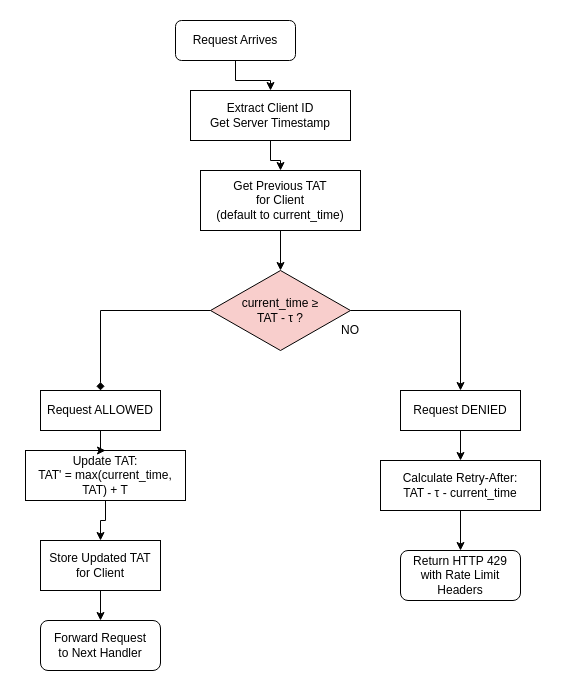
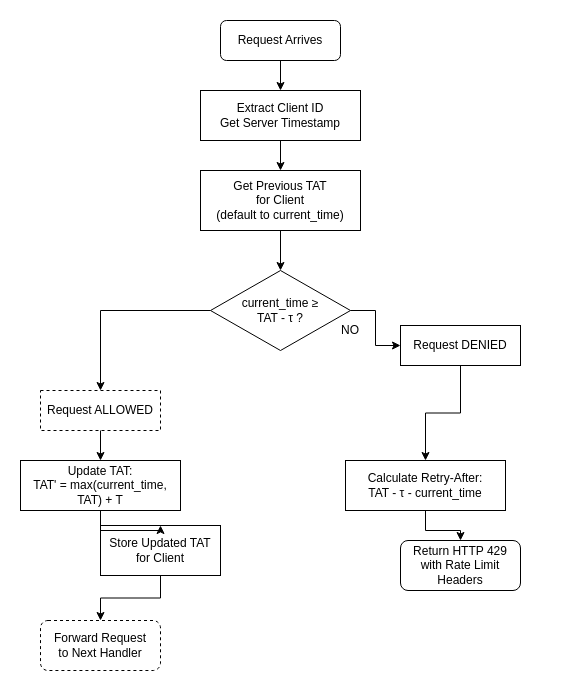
(236, 41) -> (281, 41)
(271, 116) -> (281, 116)
(281, 311) -> (281, 311)
(101, 382) -> (101, 382)
(101, 411) -> (101, 411)
(461, 411) -> (461, 346)
(106, 476) -> (101, 486)
(461, 486) -> (426, 486)
(101, 566) -> (161, 551)
(461, 576) -> (461, 566)
(101, 646) -> (101, 646)
